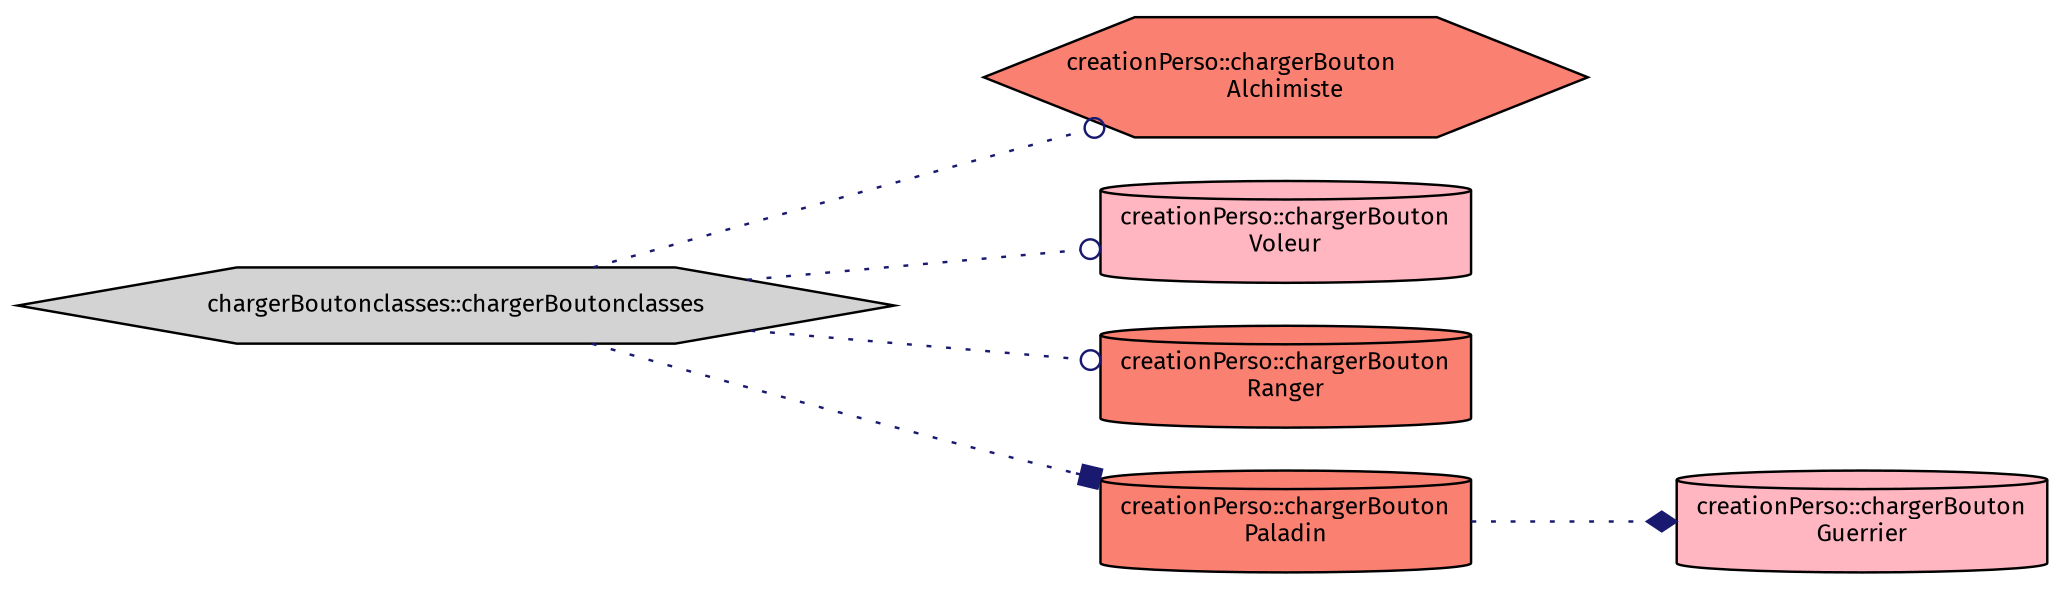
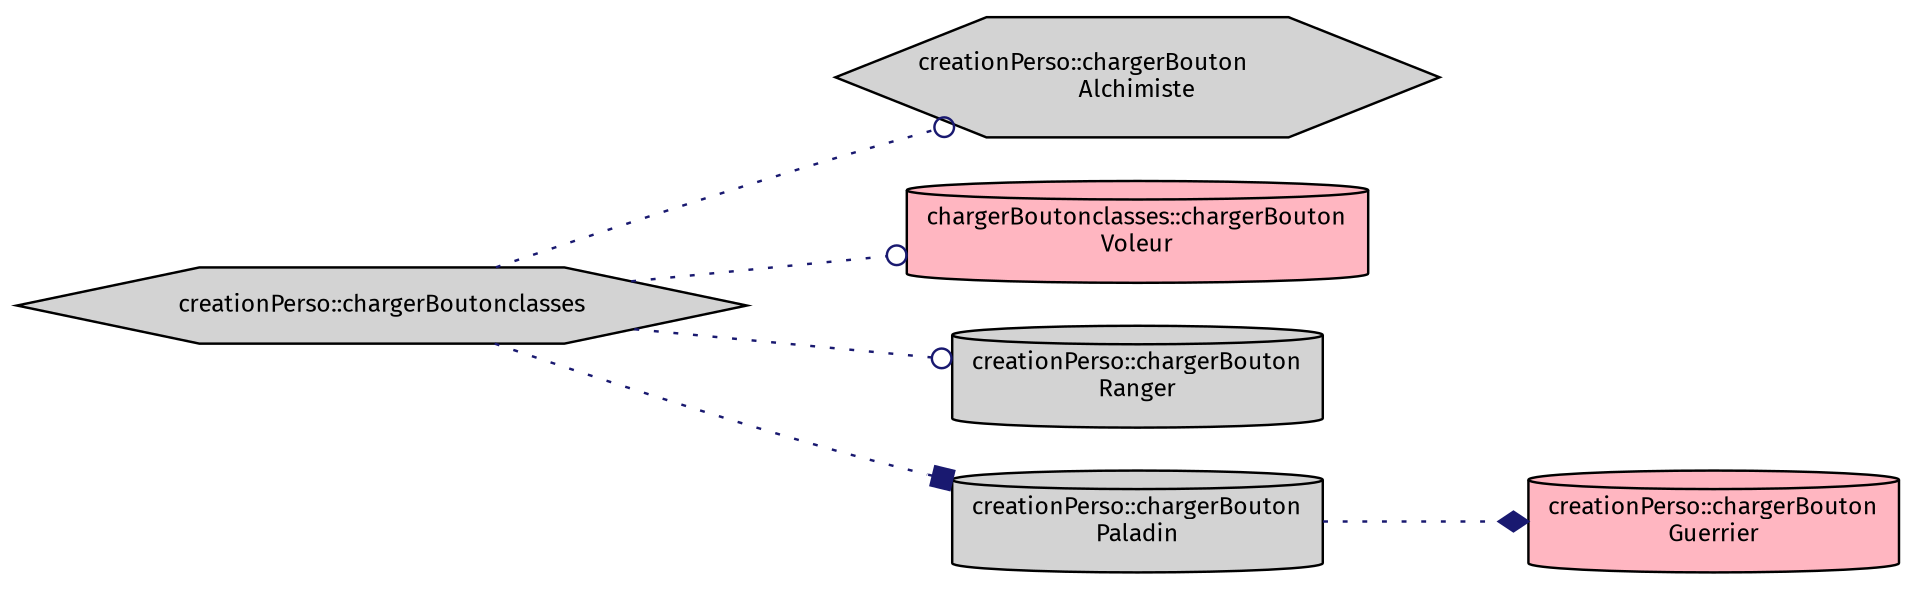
(1286, 77) -> (1138, 77)
(1286, 232) -> (1138, 232)
(456, 306) -> (382, 306)
(1286, 377) -> (1138, 377)
(1286, 521) -> (1138, 521)
